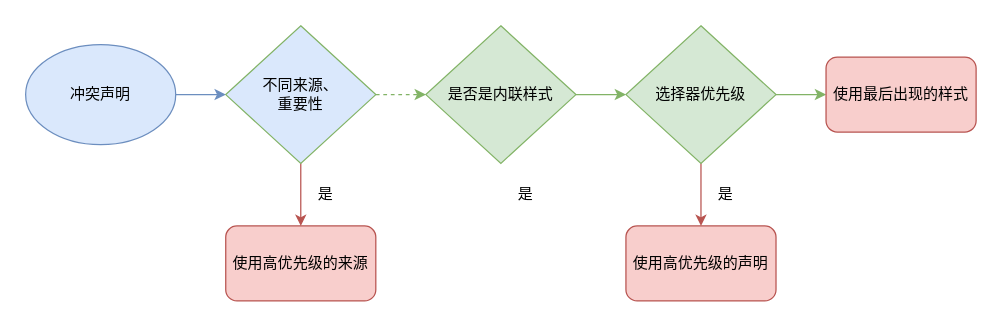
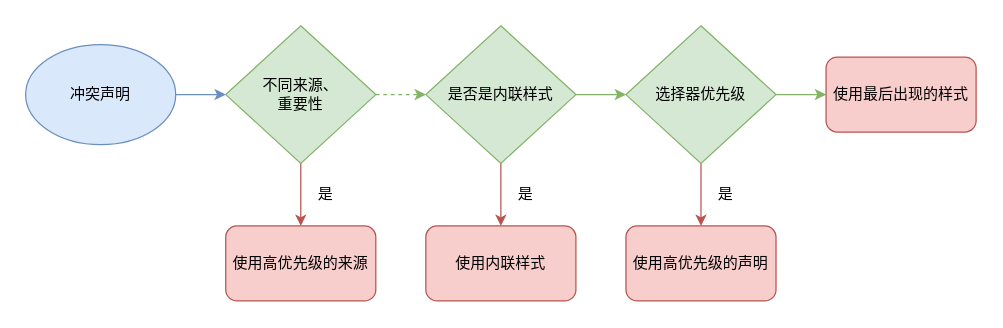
(301, 94) -> (301, 94)
none -> (501, 190)
none -> (501, 263)
